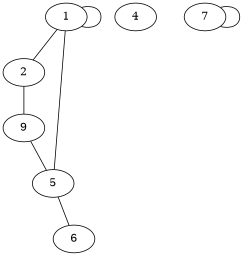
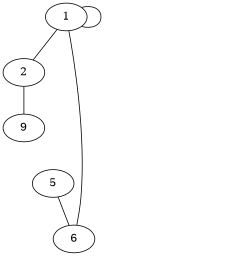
(136, 17) -> none
(205, 17) -> none
(60, 100) -> (81, 128)
(39, 156) -> none
